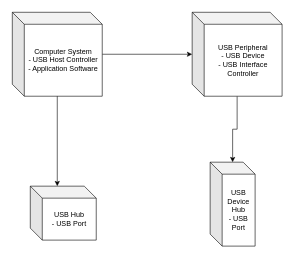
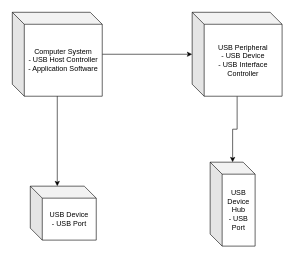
(69, 219) -> (69, 219)
